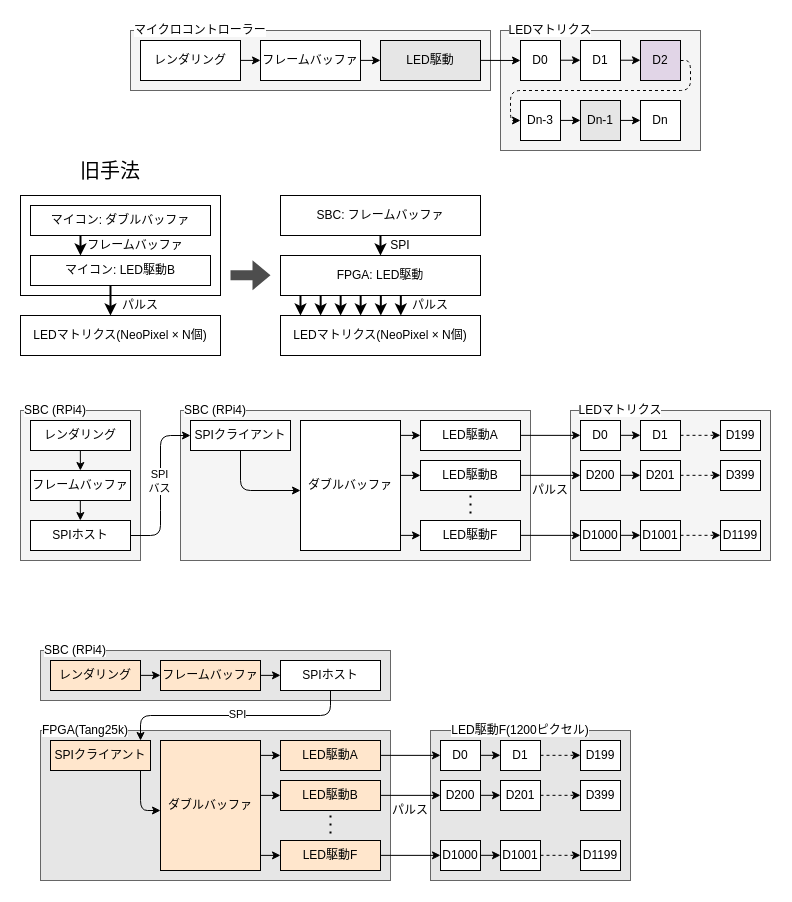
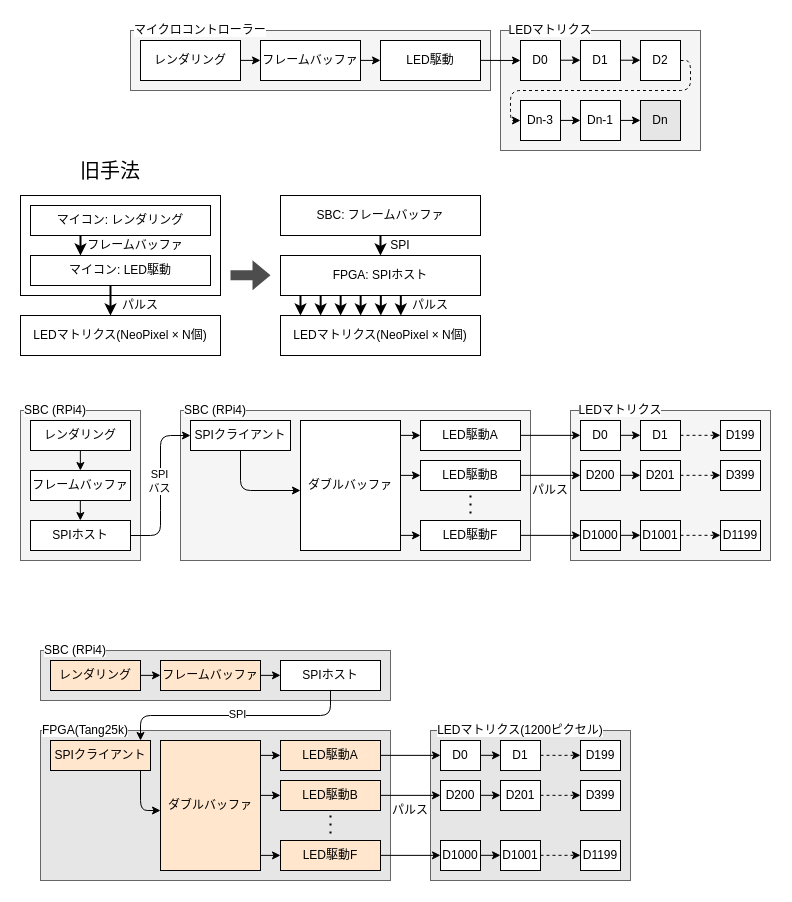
(431, 61) -> (431, 61)
(661, 61) -> (661, 61)
(601, 121) -> (601, 121)
(661, 121) -> (661, 121)
(121, 221) -> (121, 221)
(121, 271) -> (121, 271)
(381, 276) -> (381, 276)
(521, 731) -> (521, 731)
